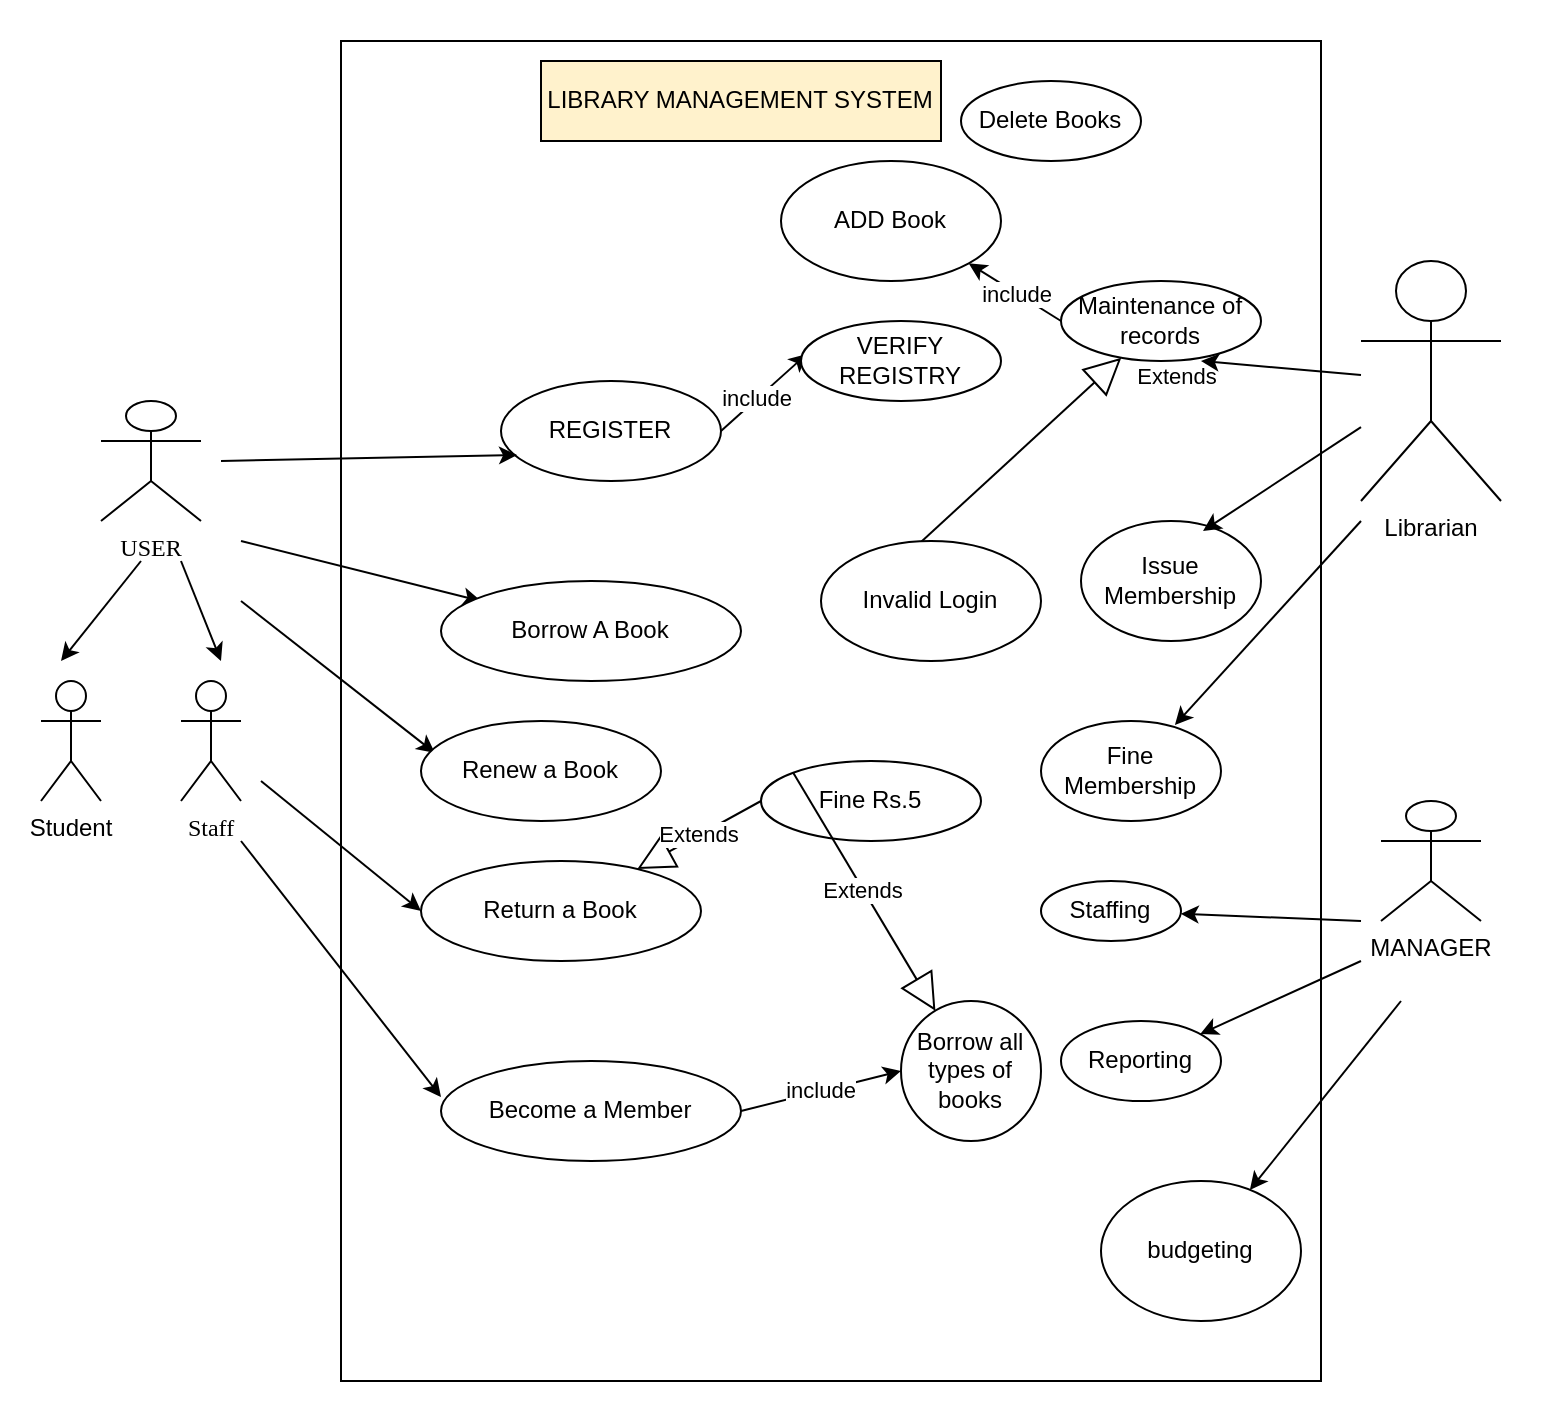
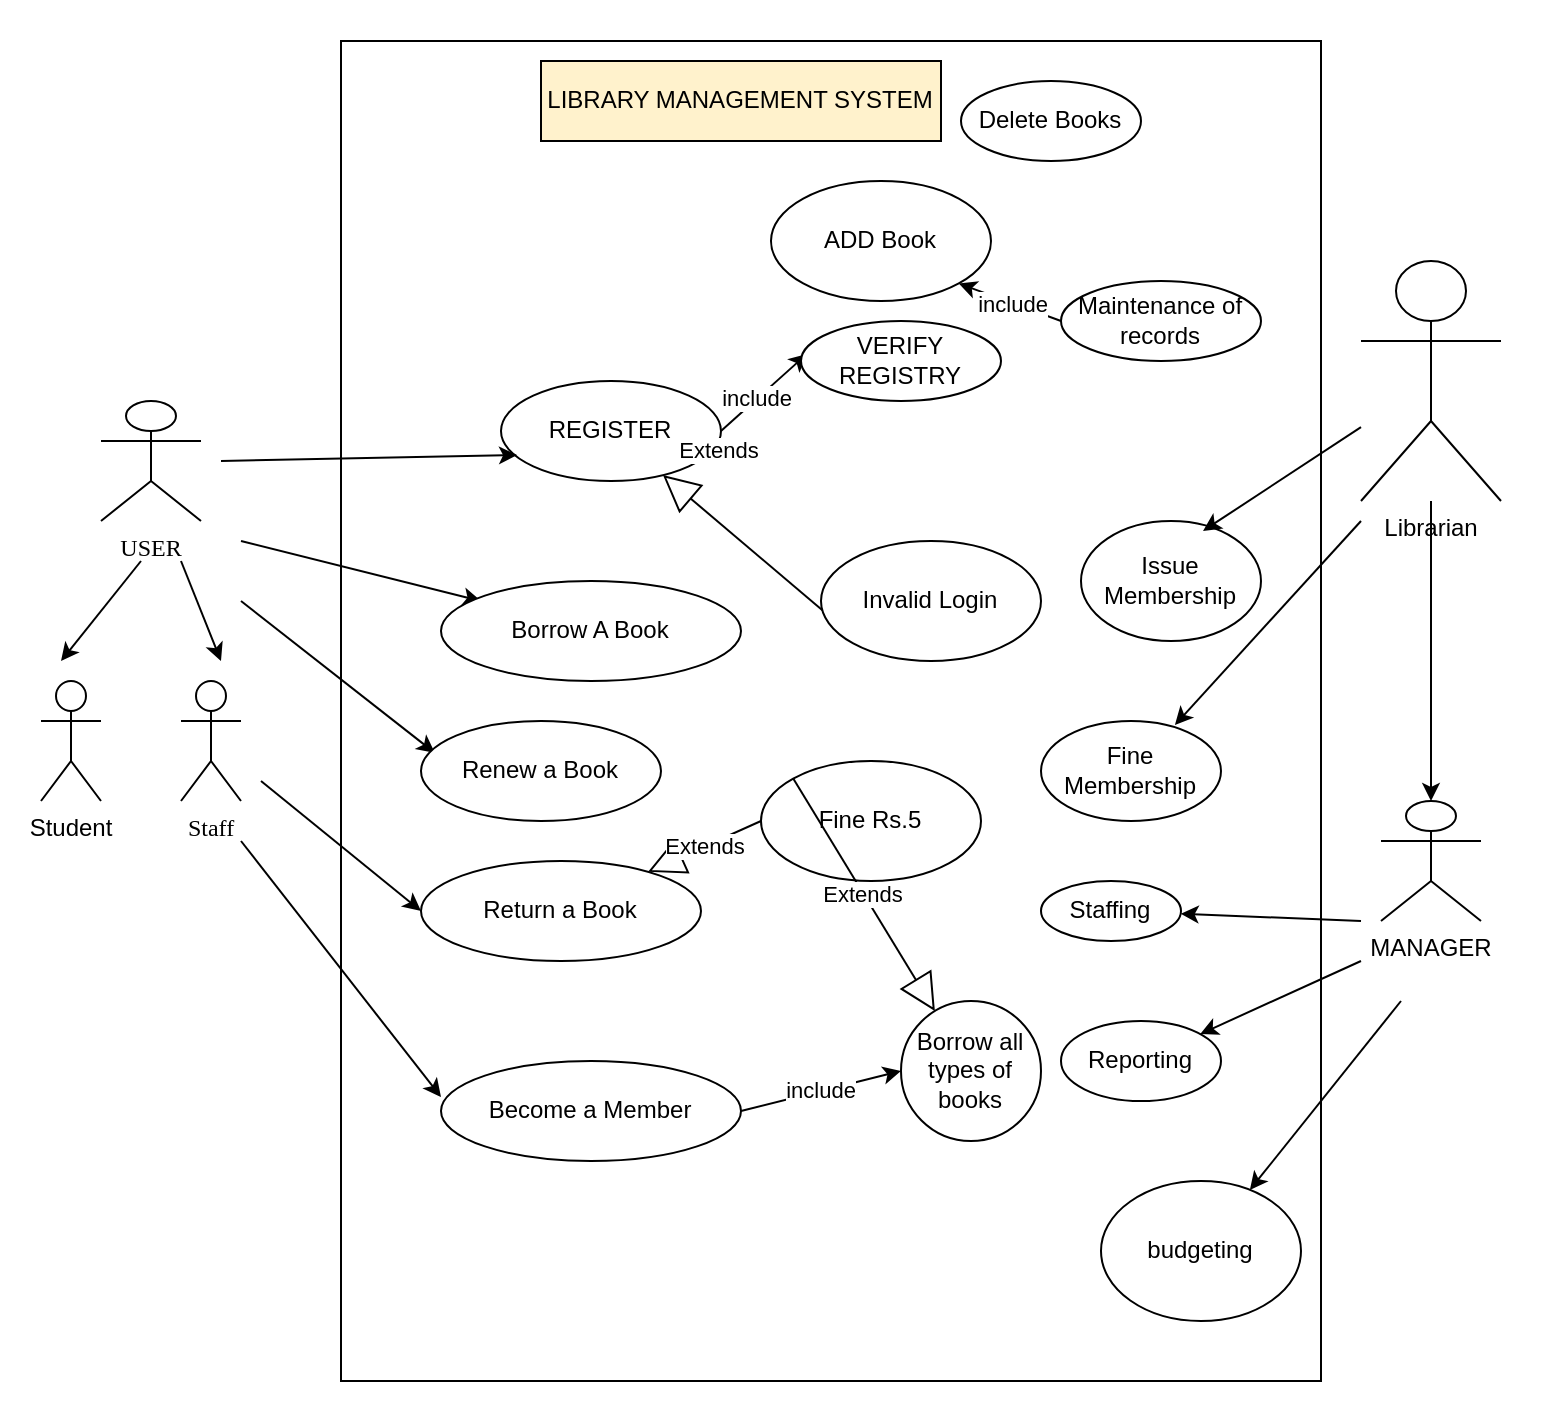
(891, 221) -> (881, 241)
(1288, 369) -> (1431, 644)
(1008, 462) -> (756, 554)
(871, 801) -> (871, 821)
